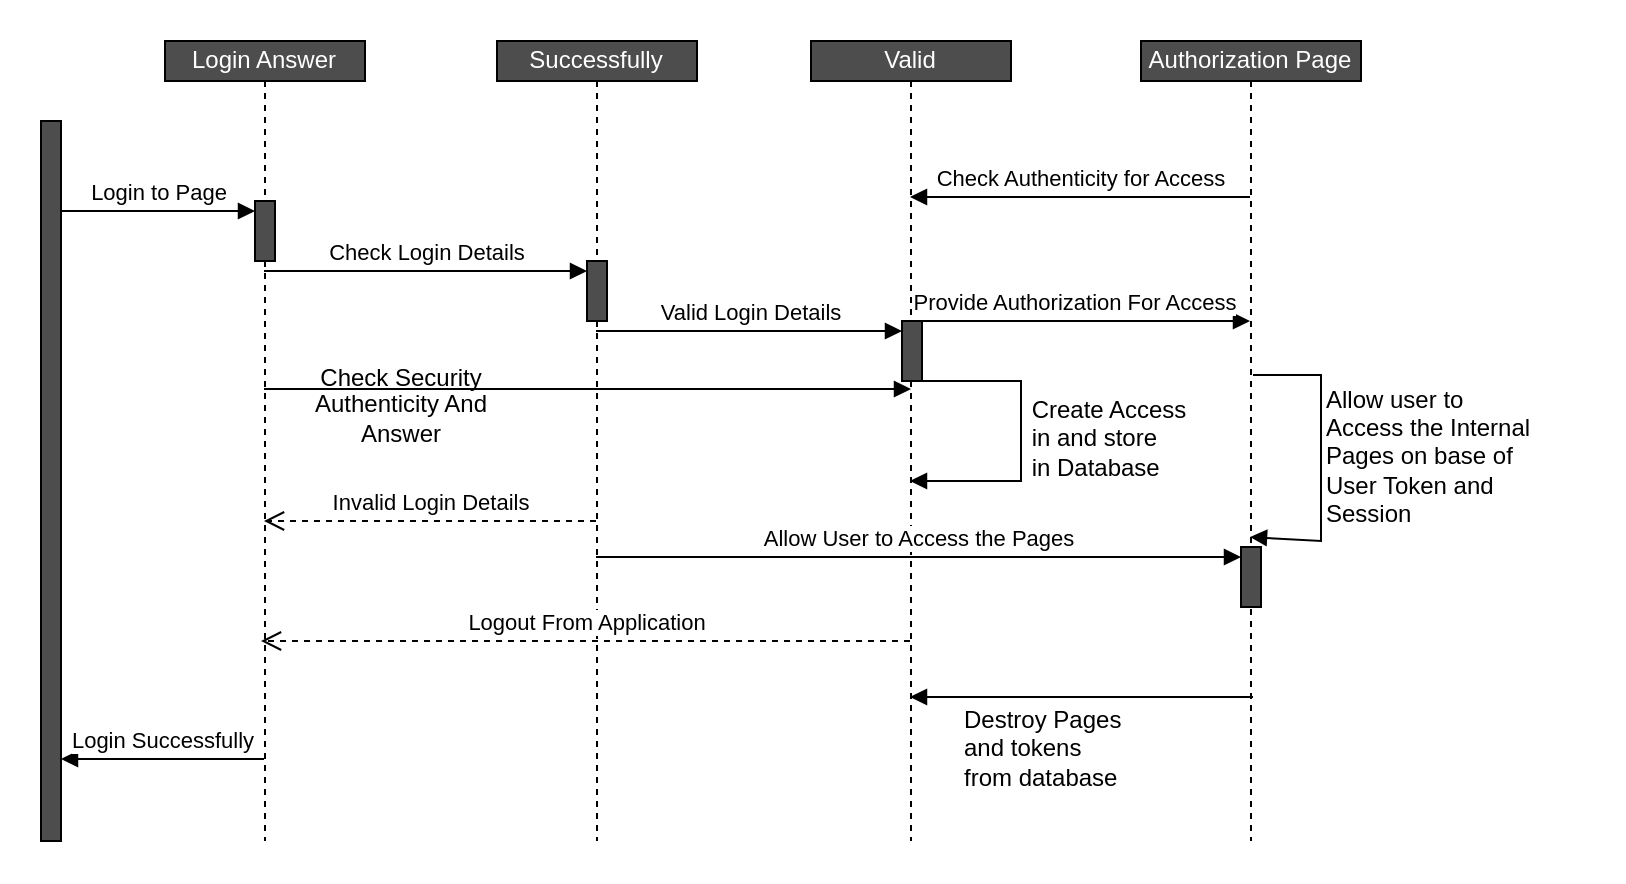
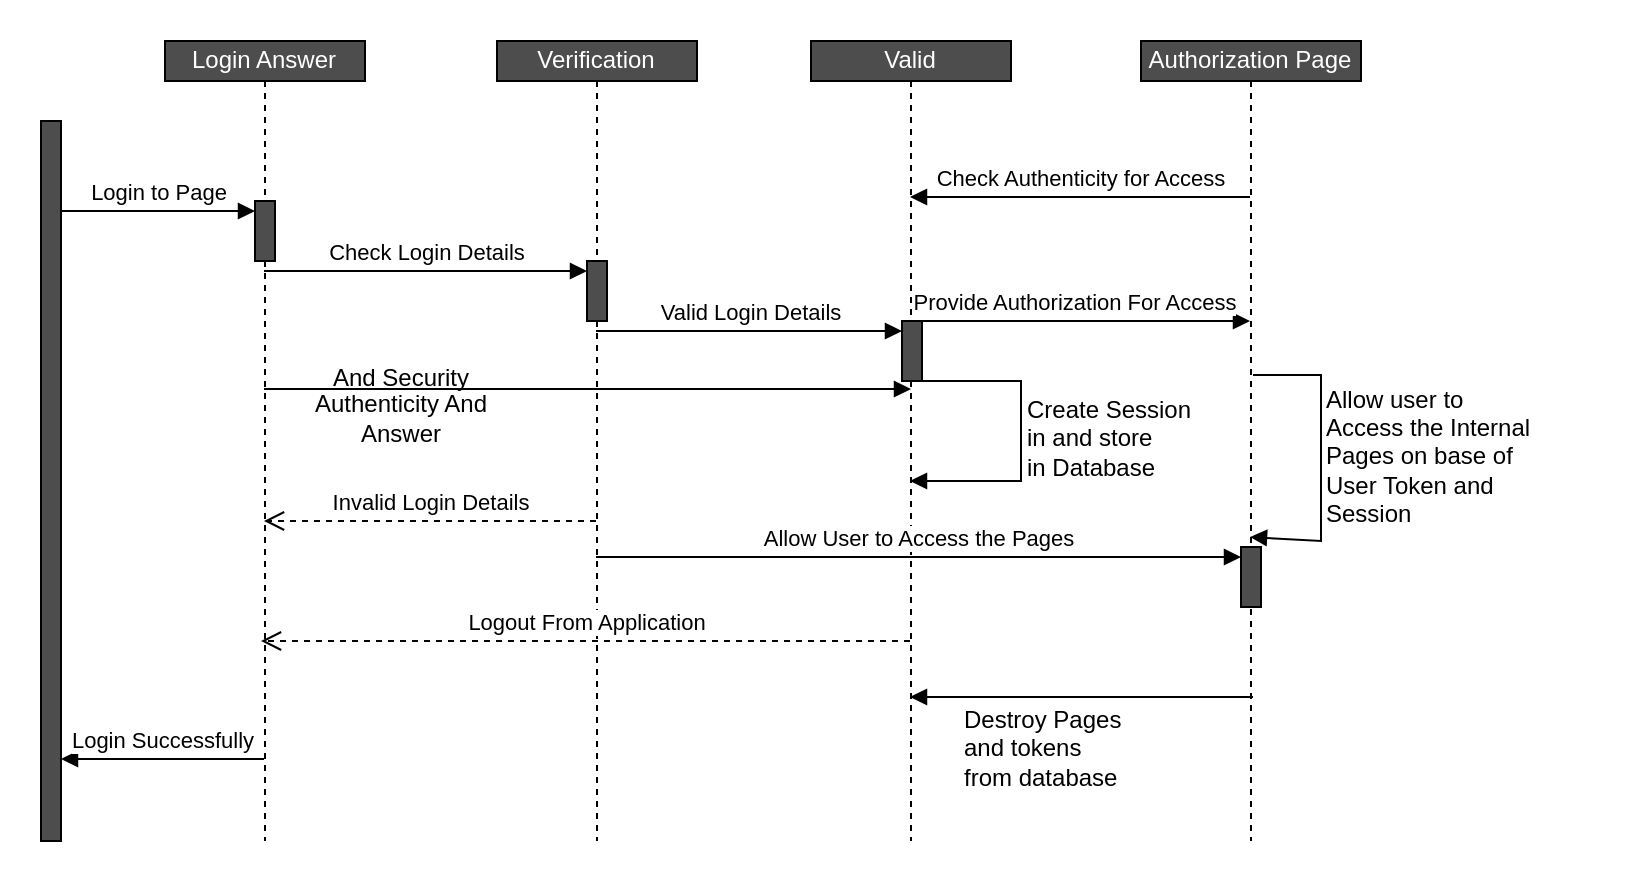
(597, 61) -> (597, 61)
(402, 379) -> (402, 379)
(1110, 439) -> (1110, 439)
